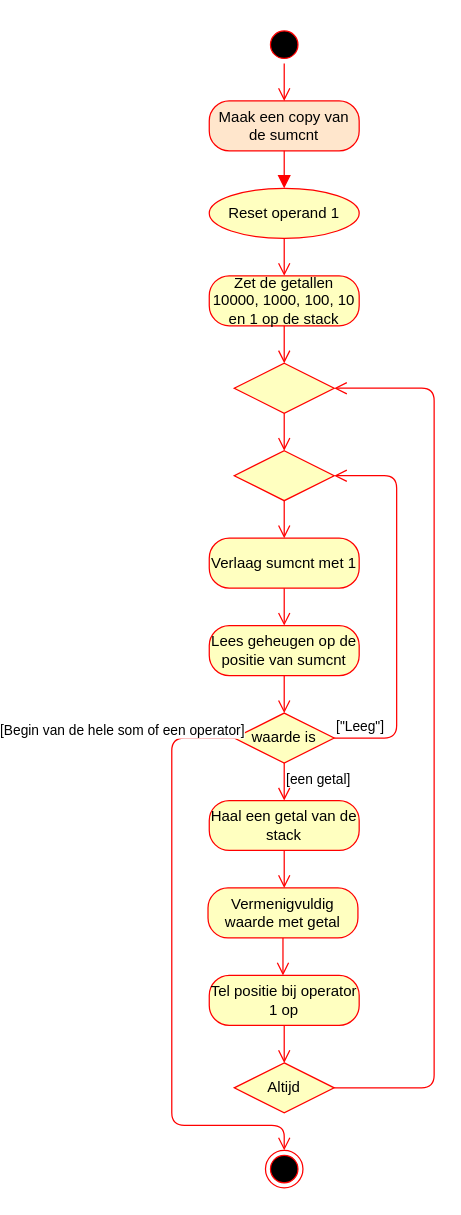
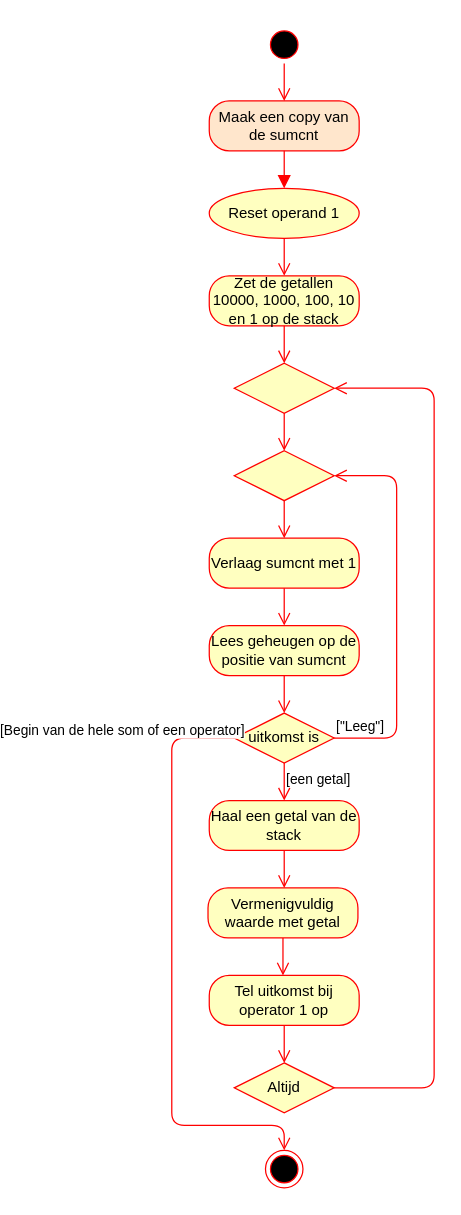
(284, 738) -> (284, 738)
(284, 1001) -> (284, 1001)
